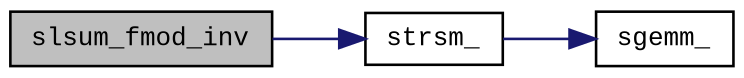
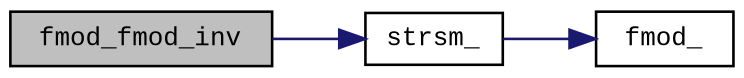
(141, 39) -> (141, 39)
(665, 39) -> (665, 39)
